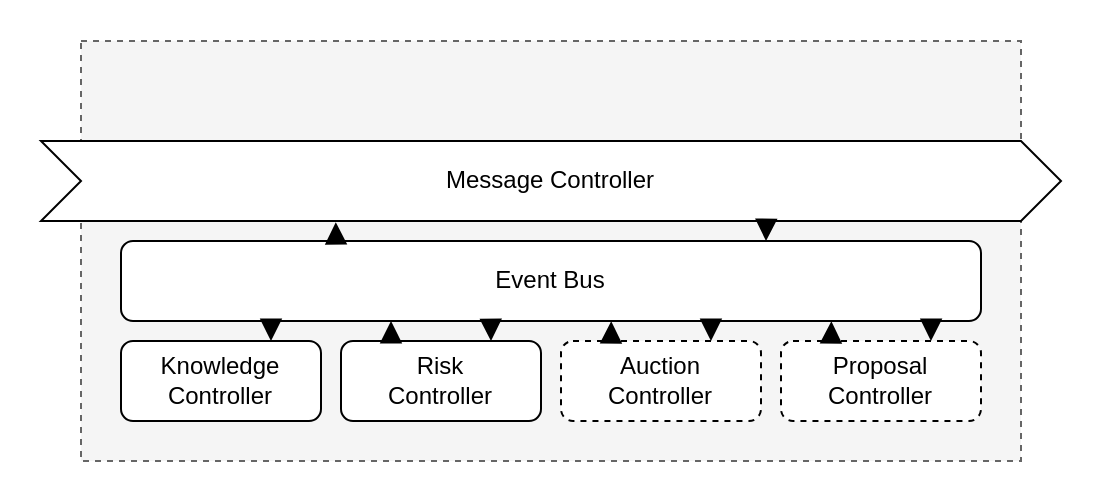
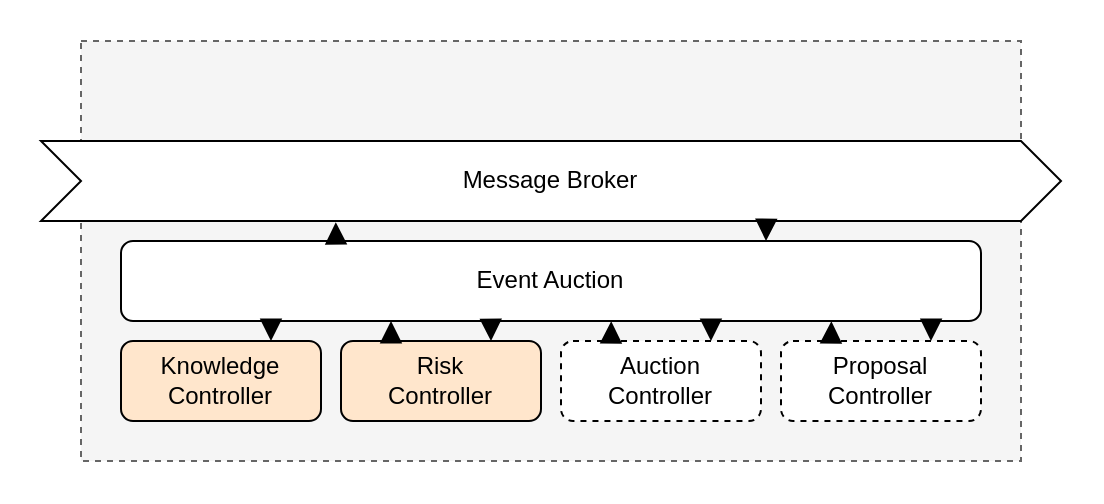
(551, 181) -> (551, 181)
(551, 281) -> (551, 281)
(221, 381) -> (221, 381)
(441, 381) -> (441, 381)
